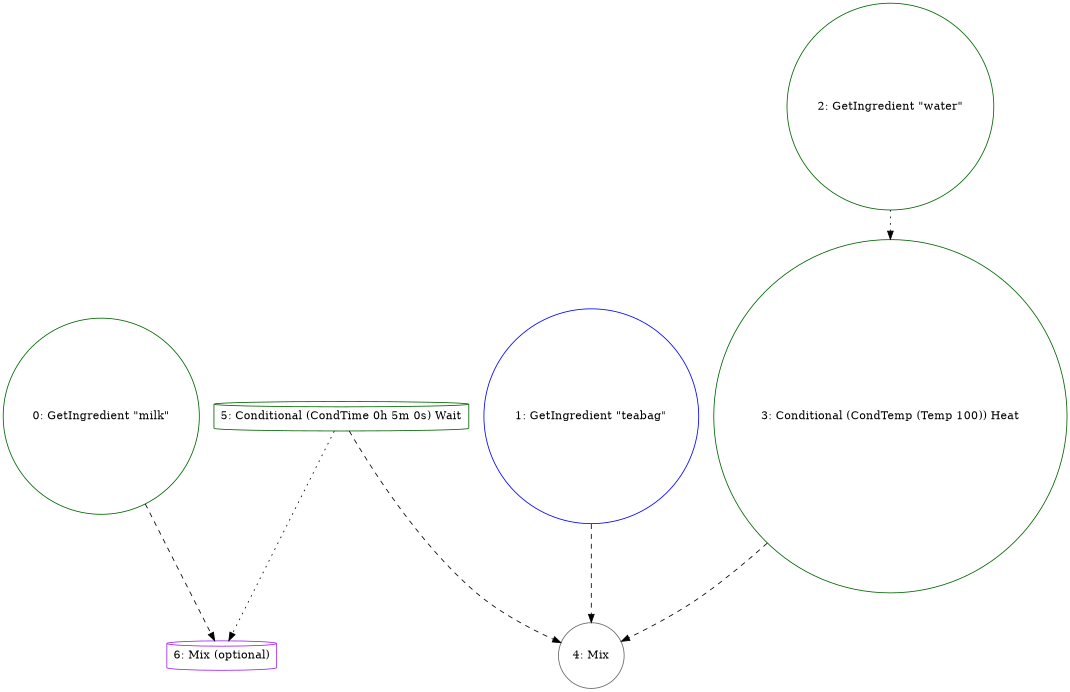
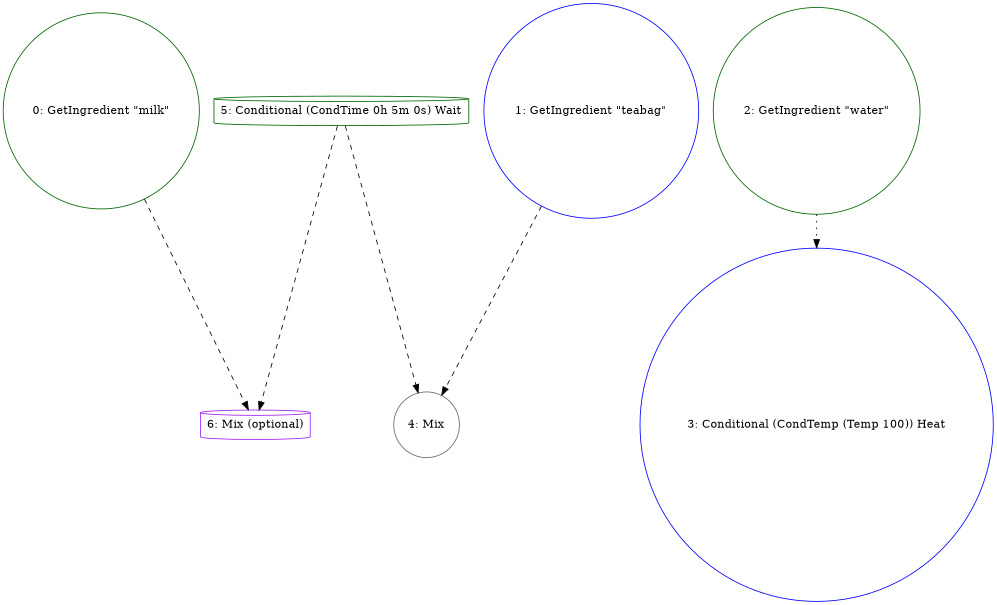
(890, 416) -> (817, 425)
(283, 532) -> (299, 264)
(702, 596) -> none
